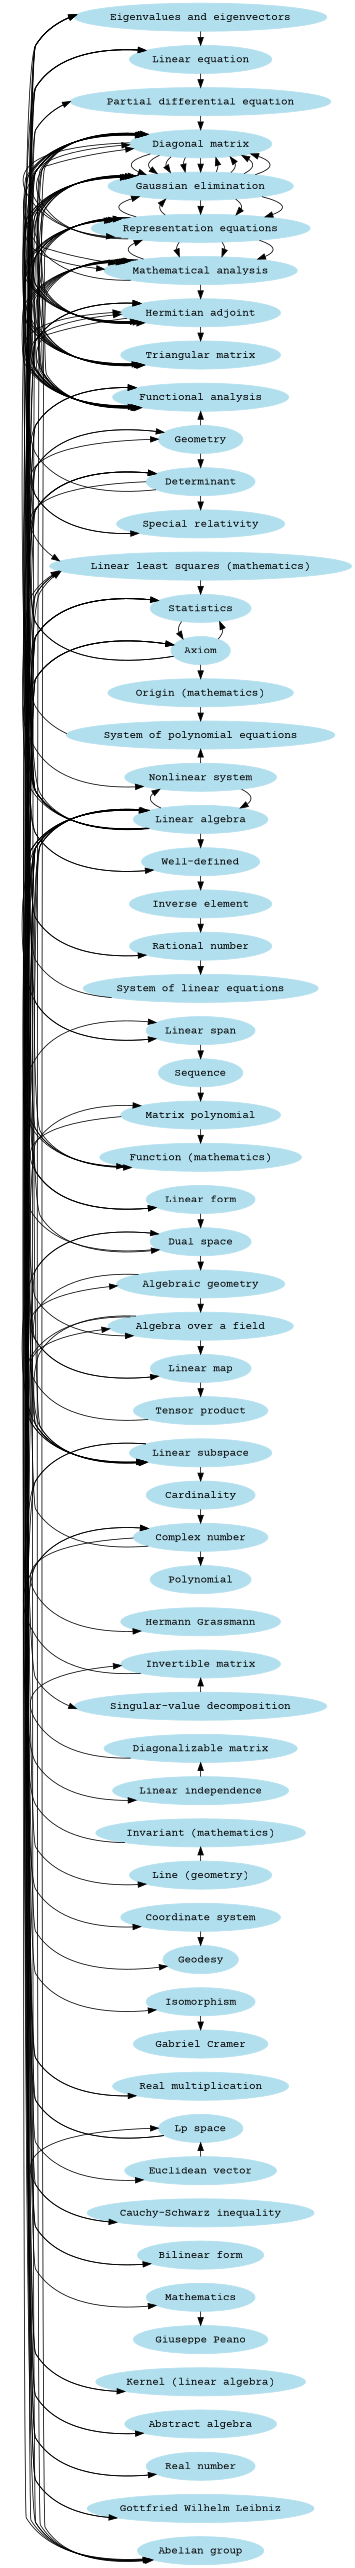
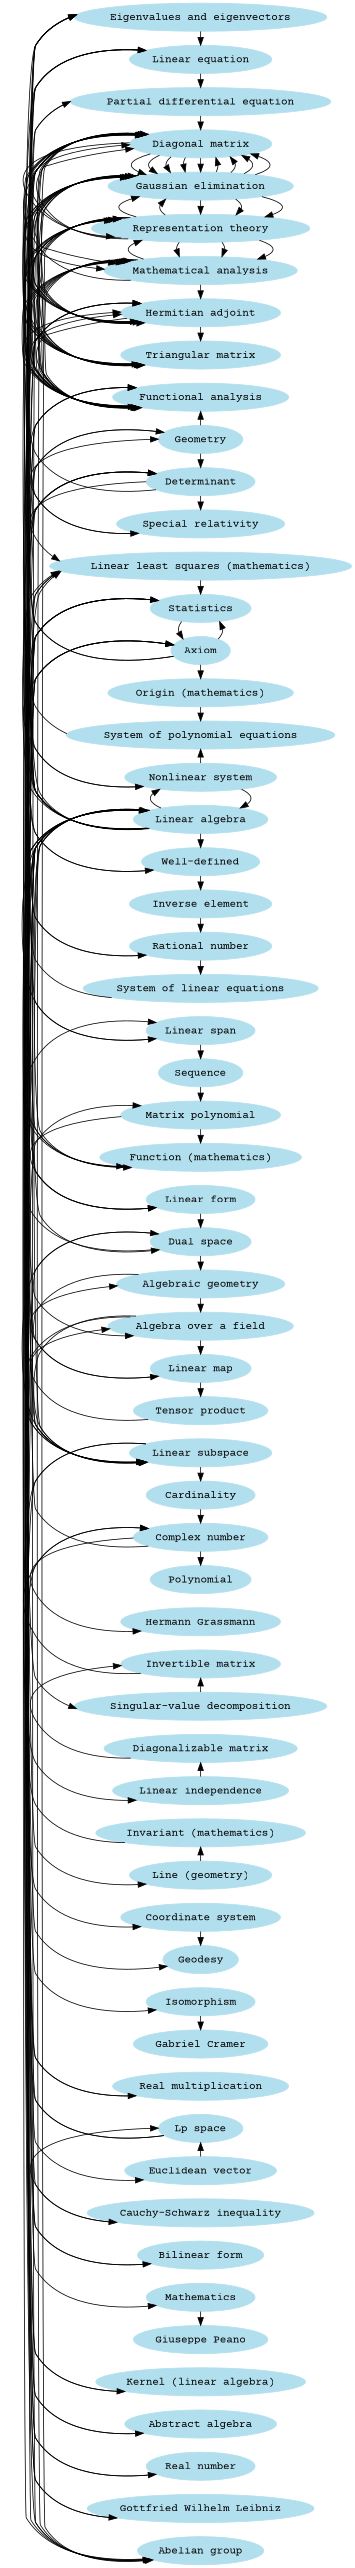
(201, 228) -> (201, 228)
(22, 487) -> (23, 463)
